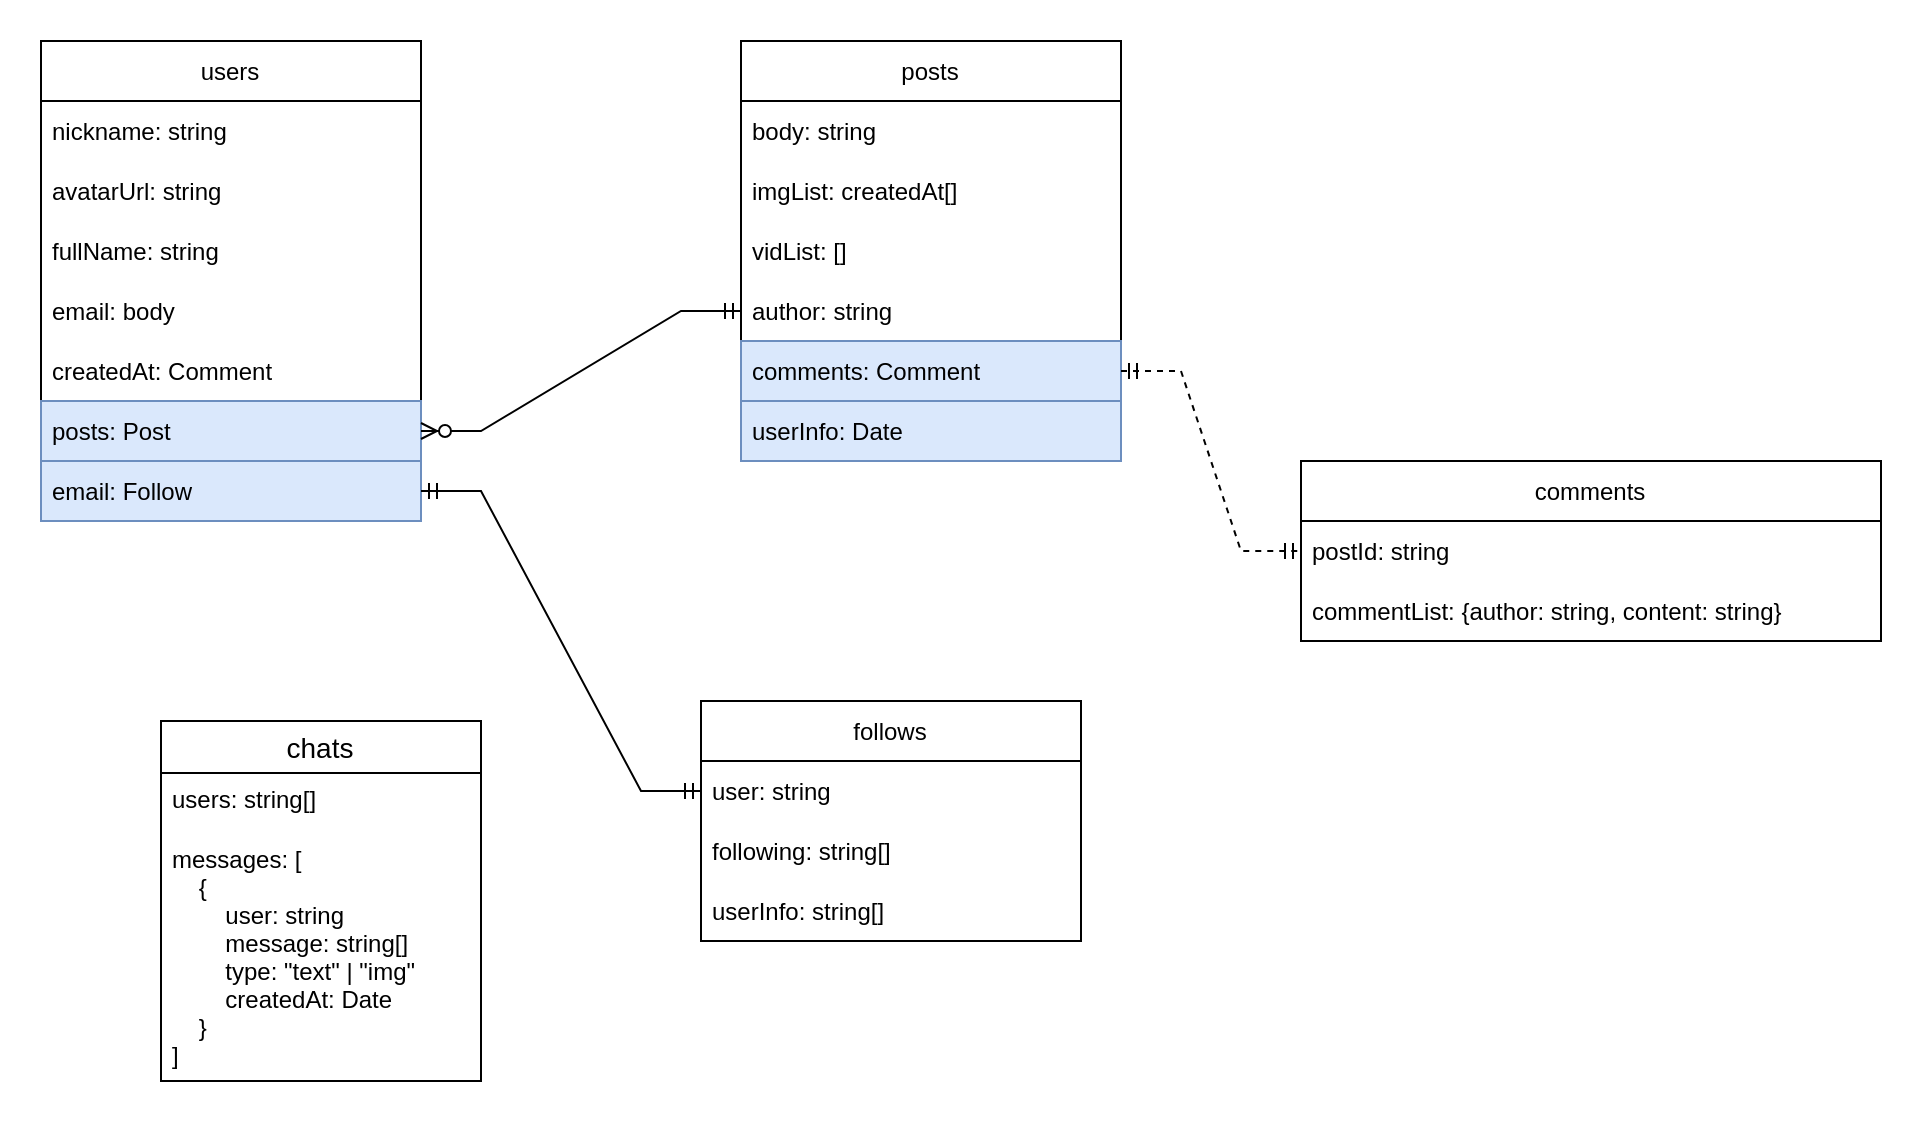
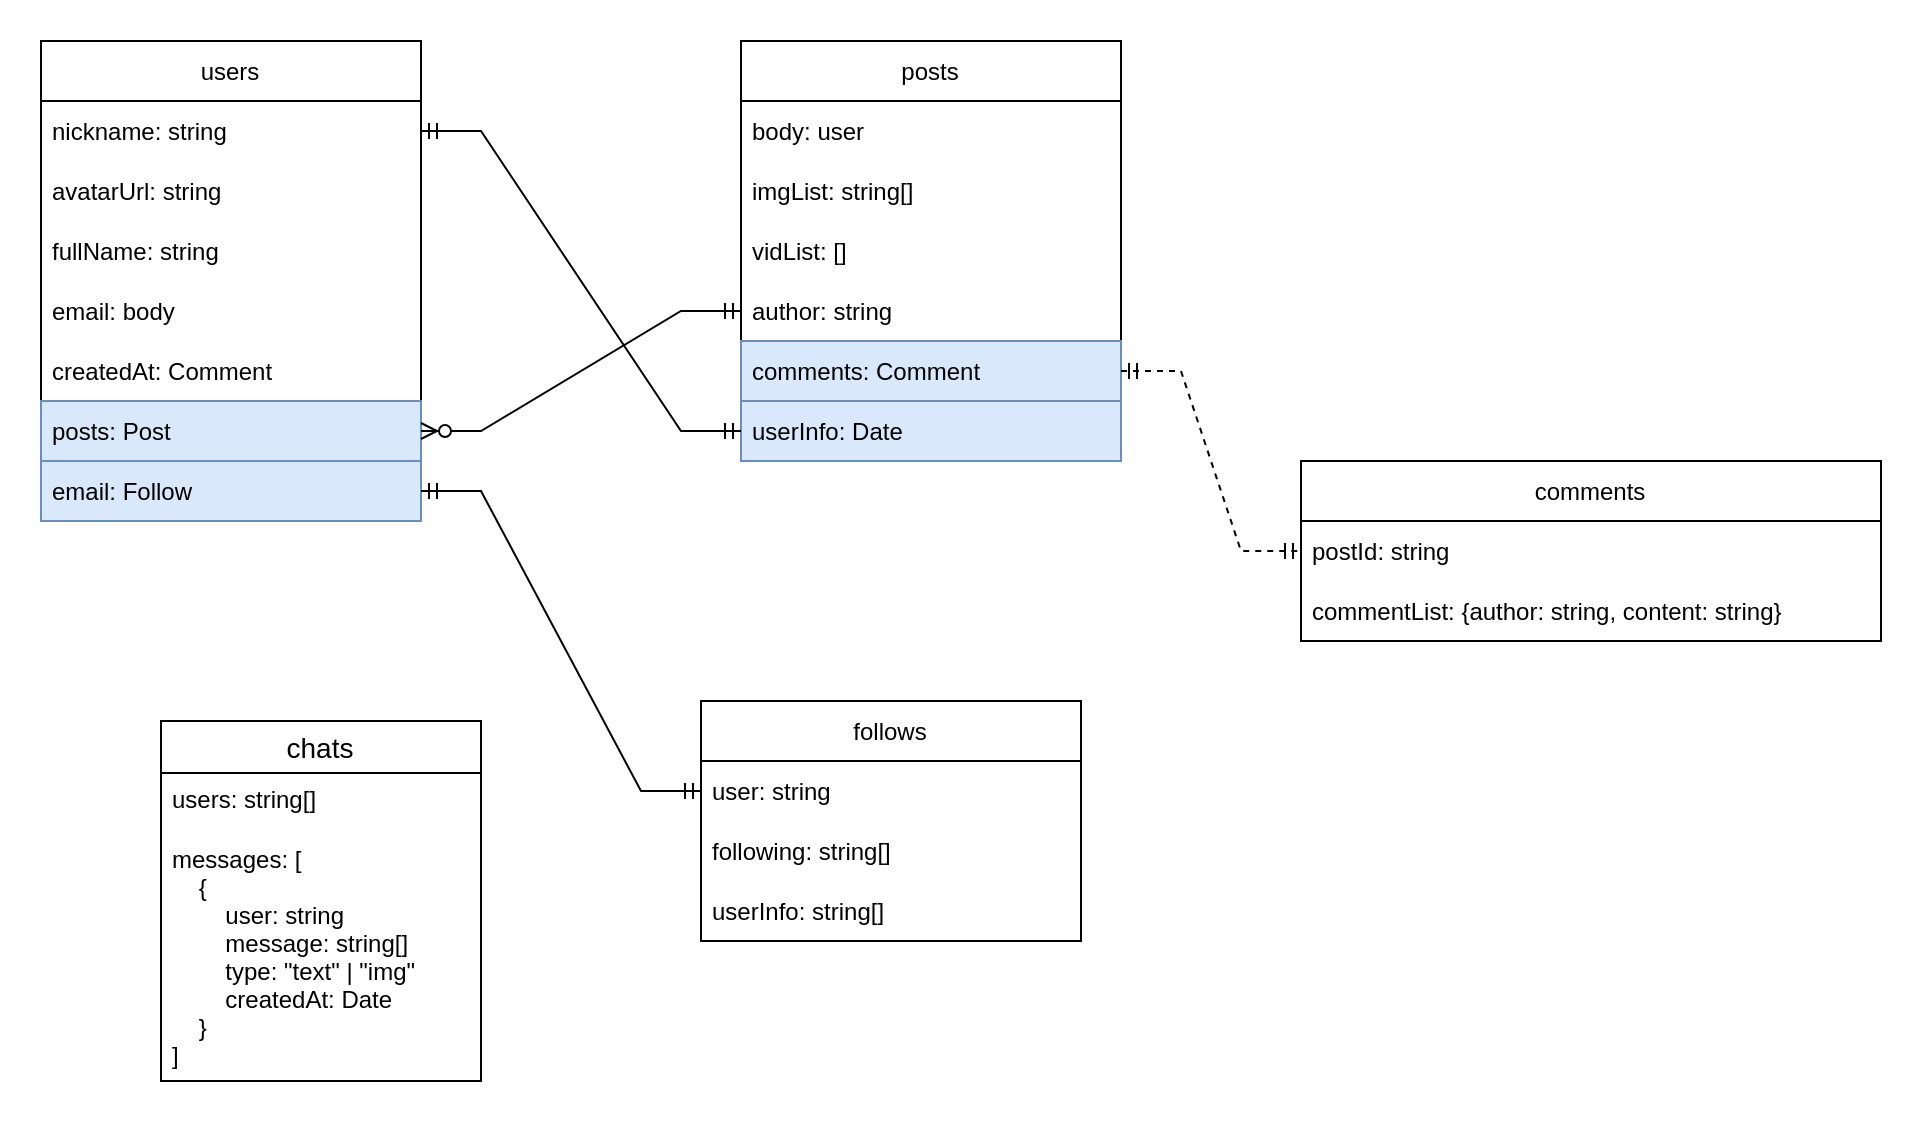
(823, 132) -> (813, 132)
(874, 192) -> (851, 192)
none -> (535, 213)
